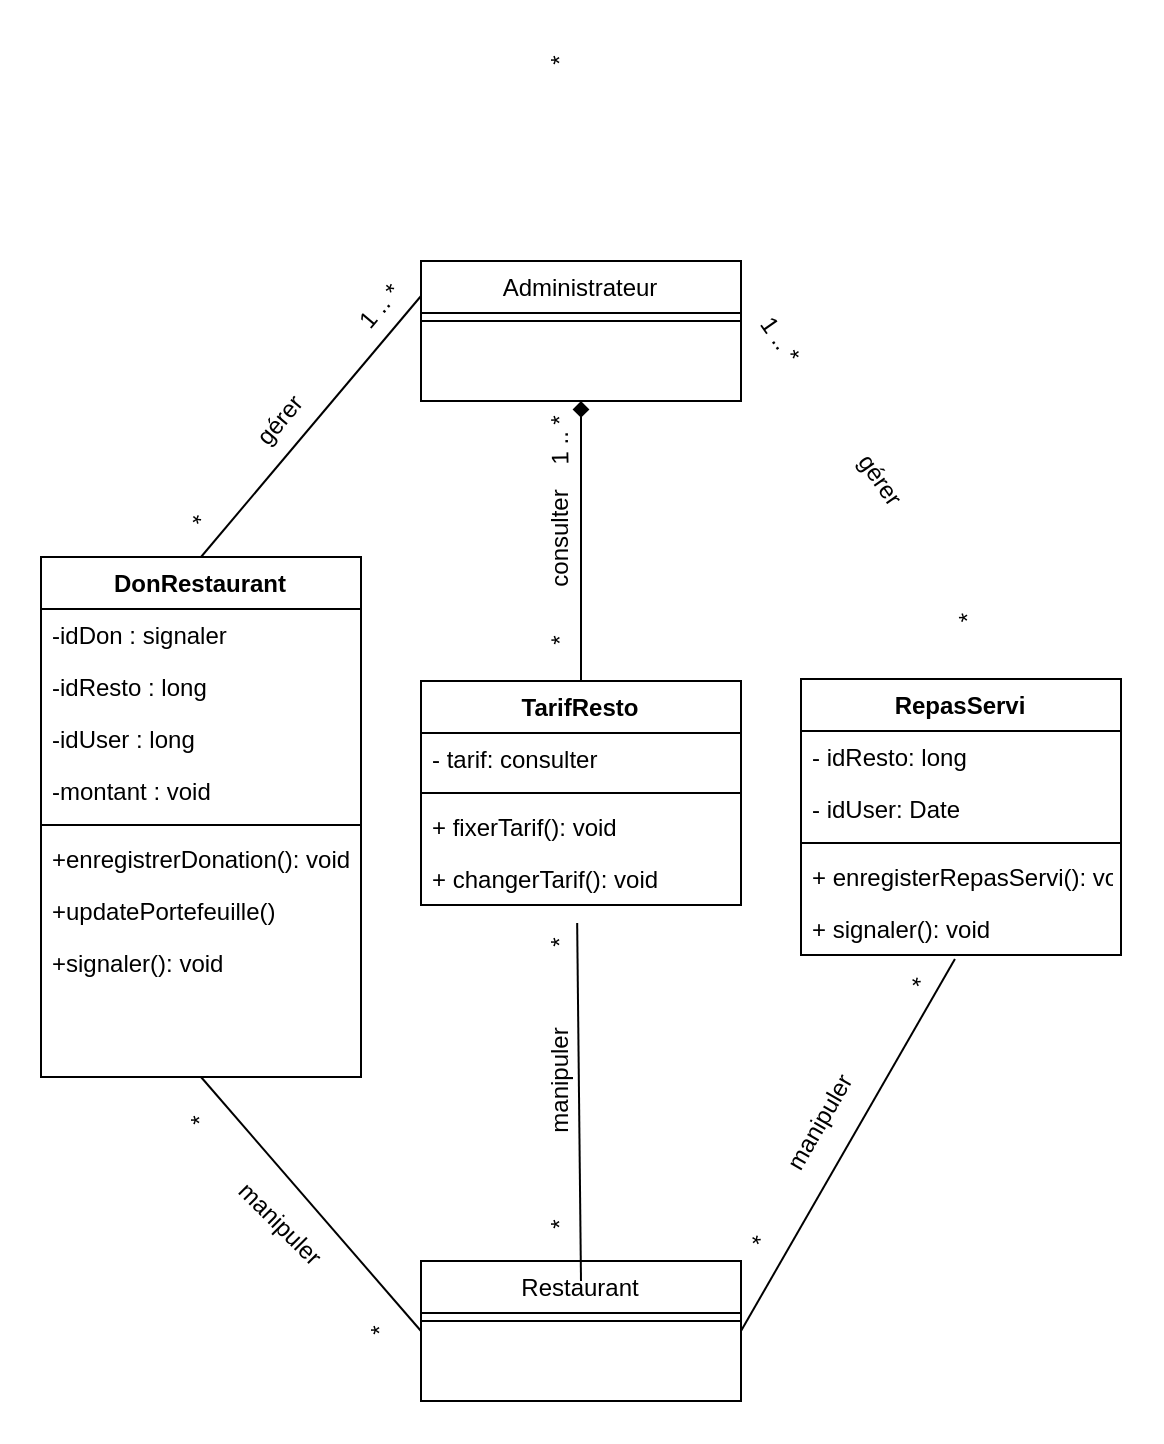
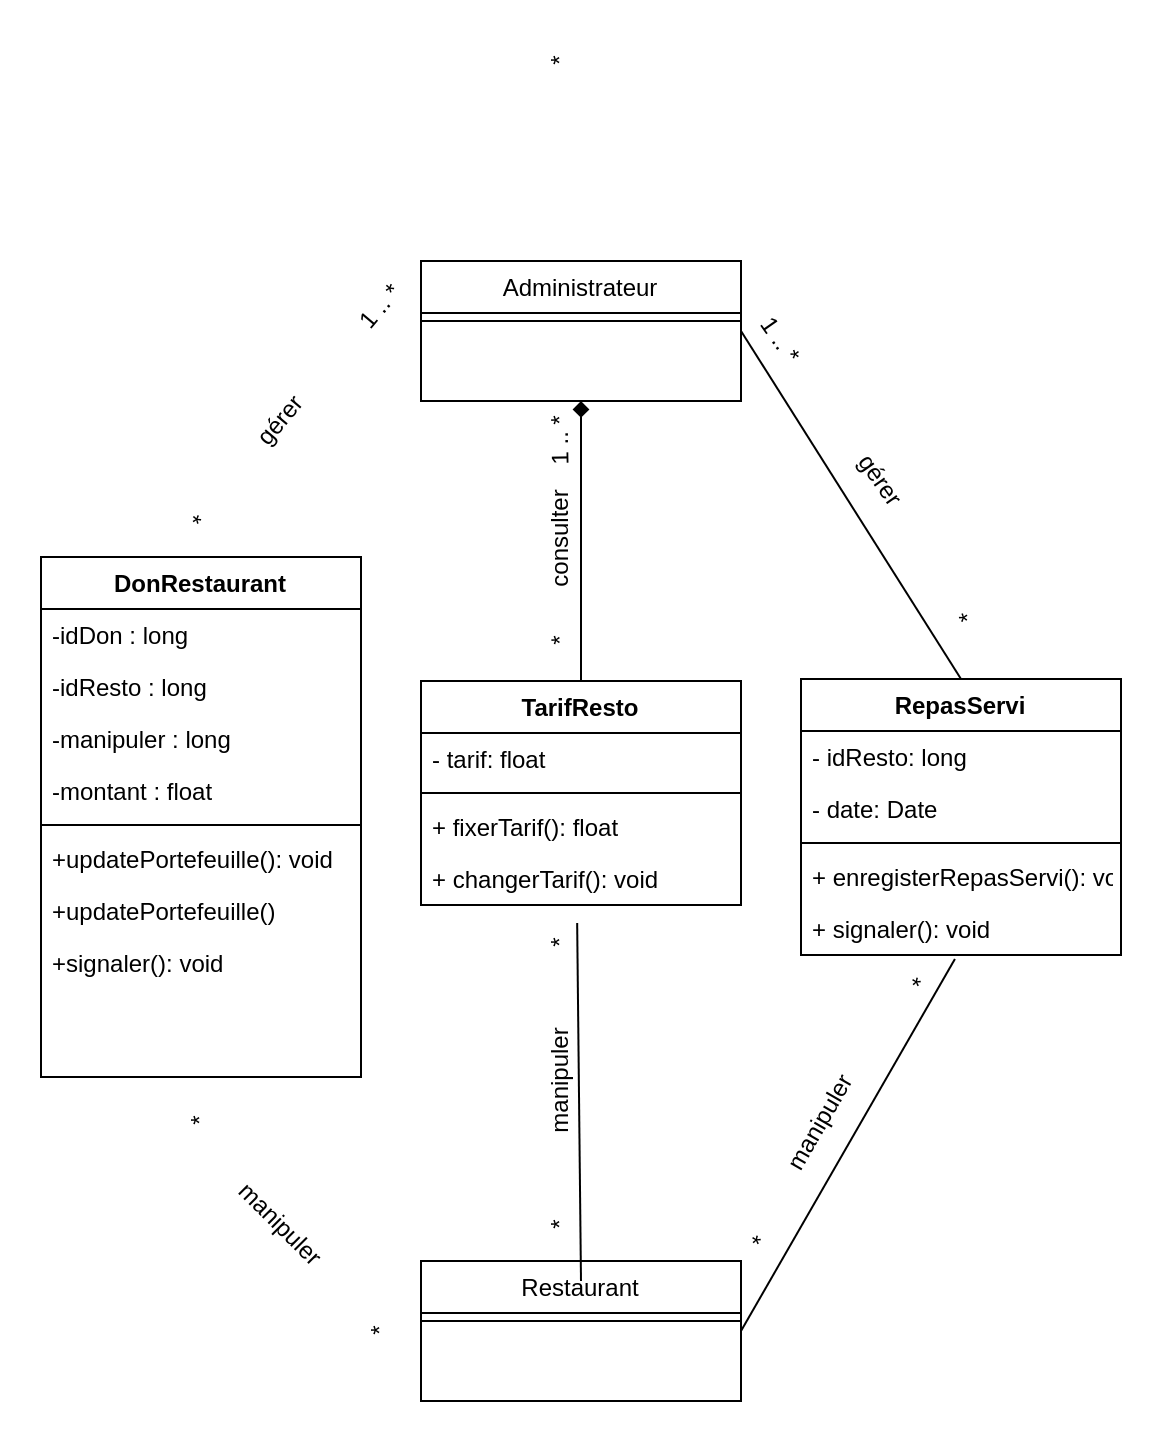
(311, 427) -> none
none -> (852, 506)
(148, 636) -> (124, 636)
(130, 740) -> (148, 740)
(537, 760) -> (510, 760)
(140, 792) -> (147, 792)
(894, 810) -> (883, 810)
(548, 828) -> (554, 828)
(225, 860) -> (215, 860)
(312, 1205) -> none
